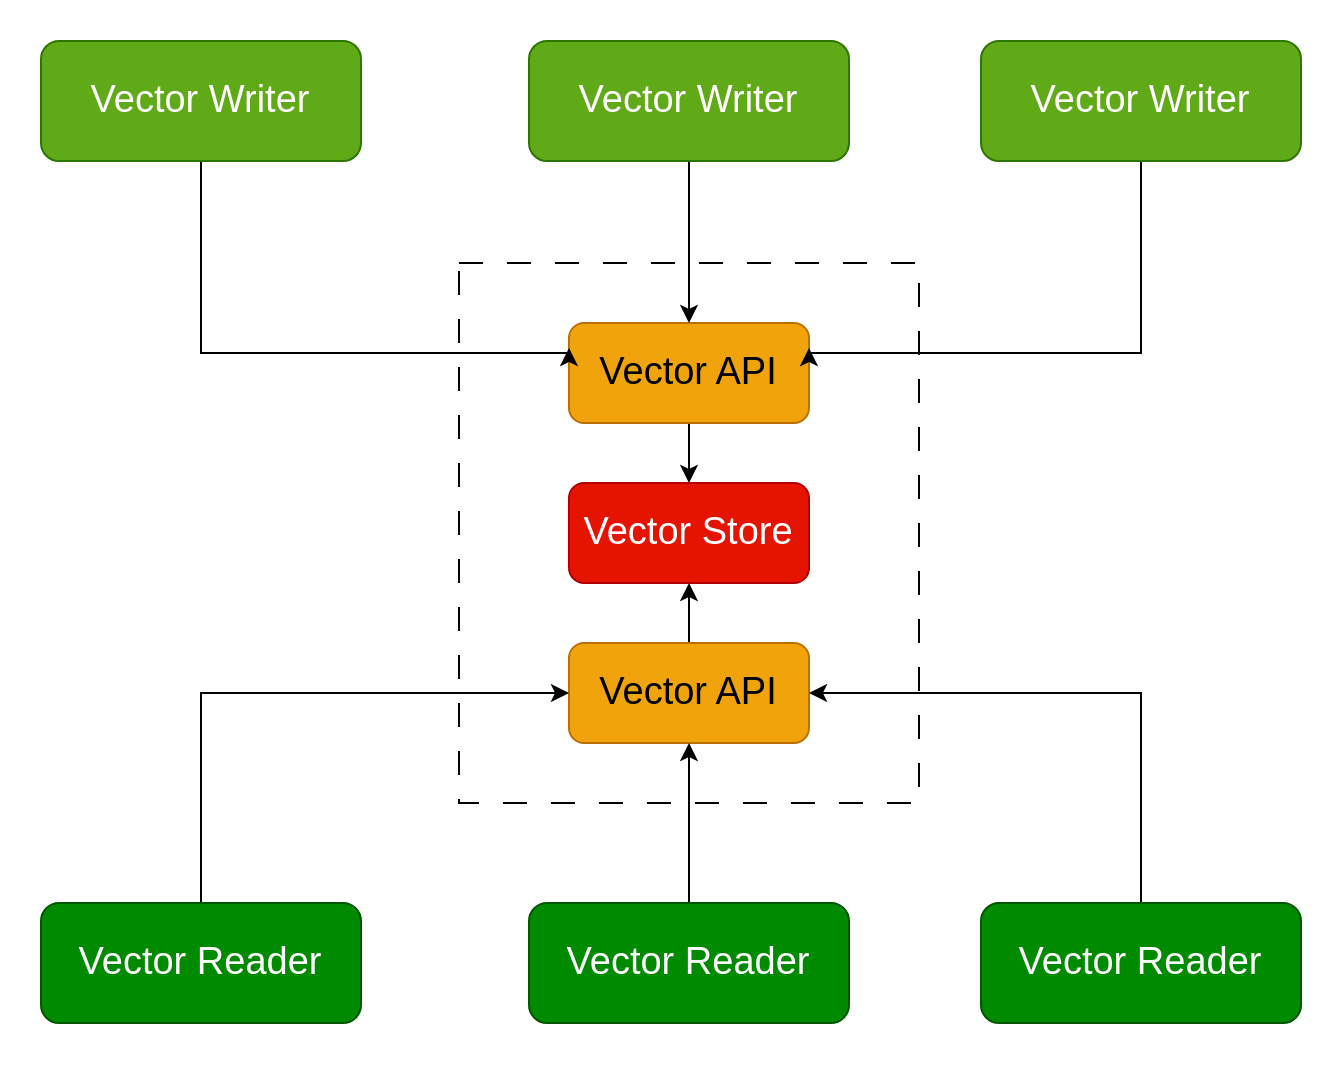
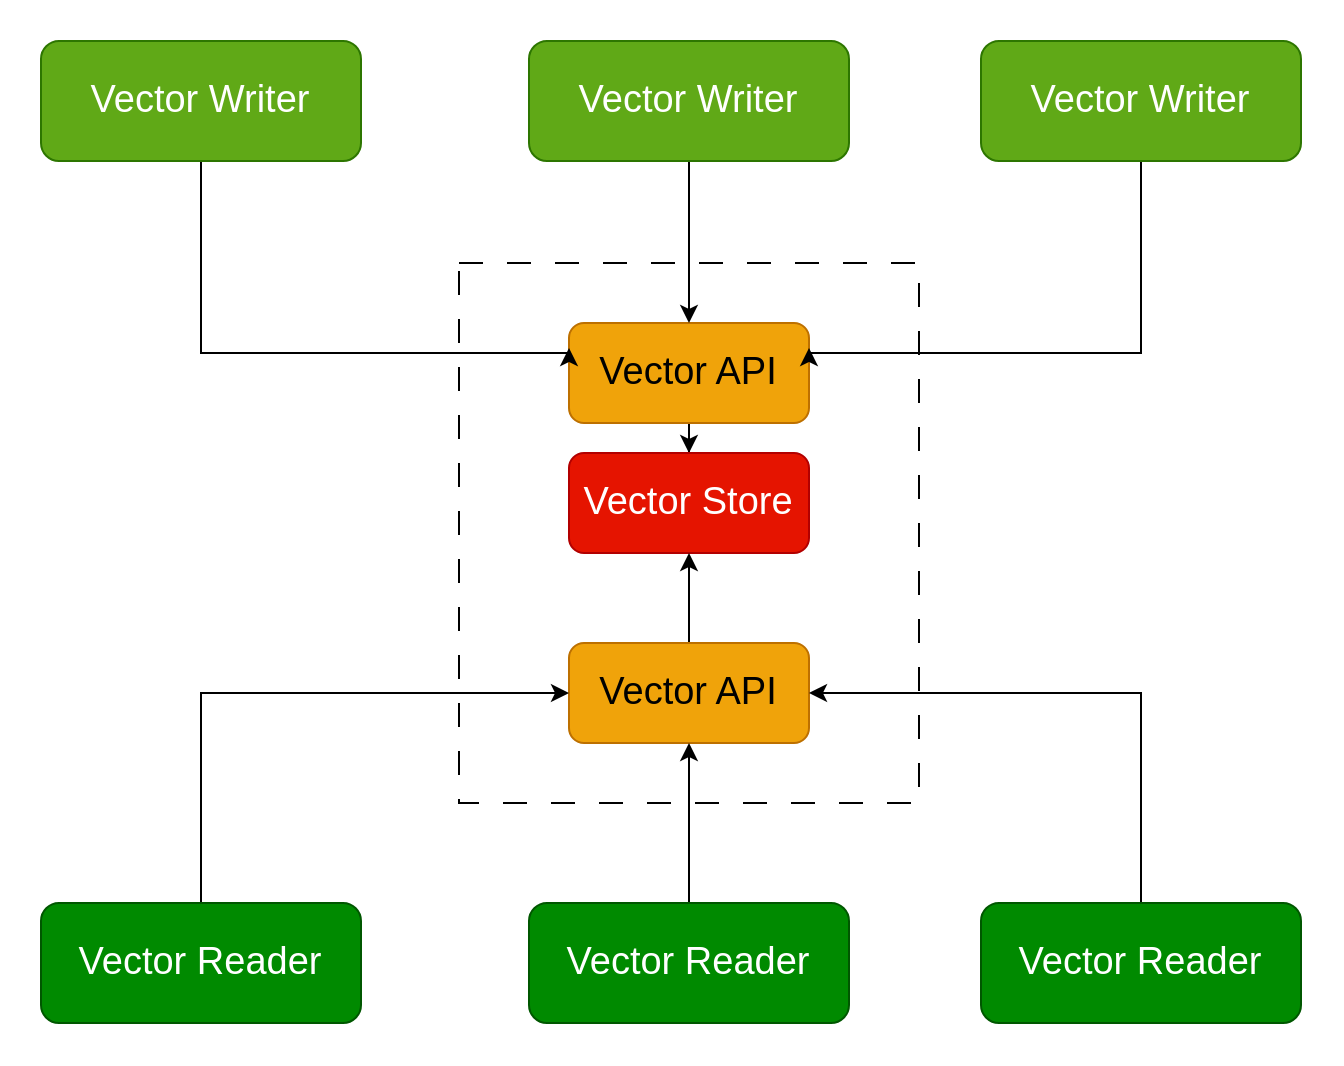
(689, 533) -> (689, 503)
